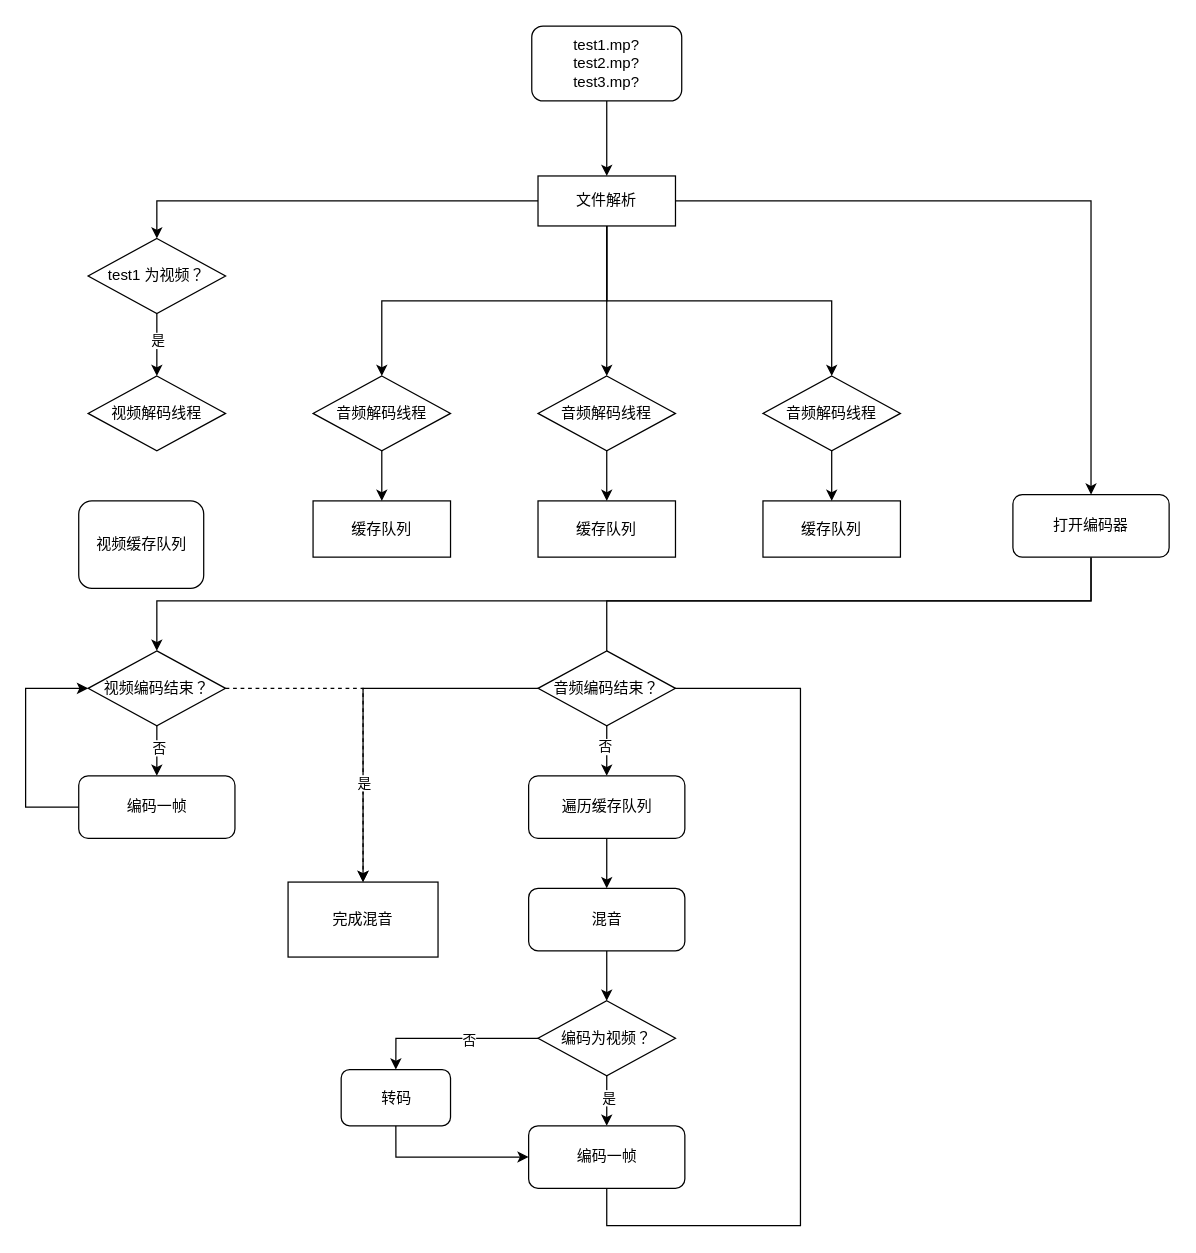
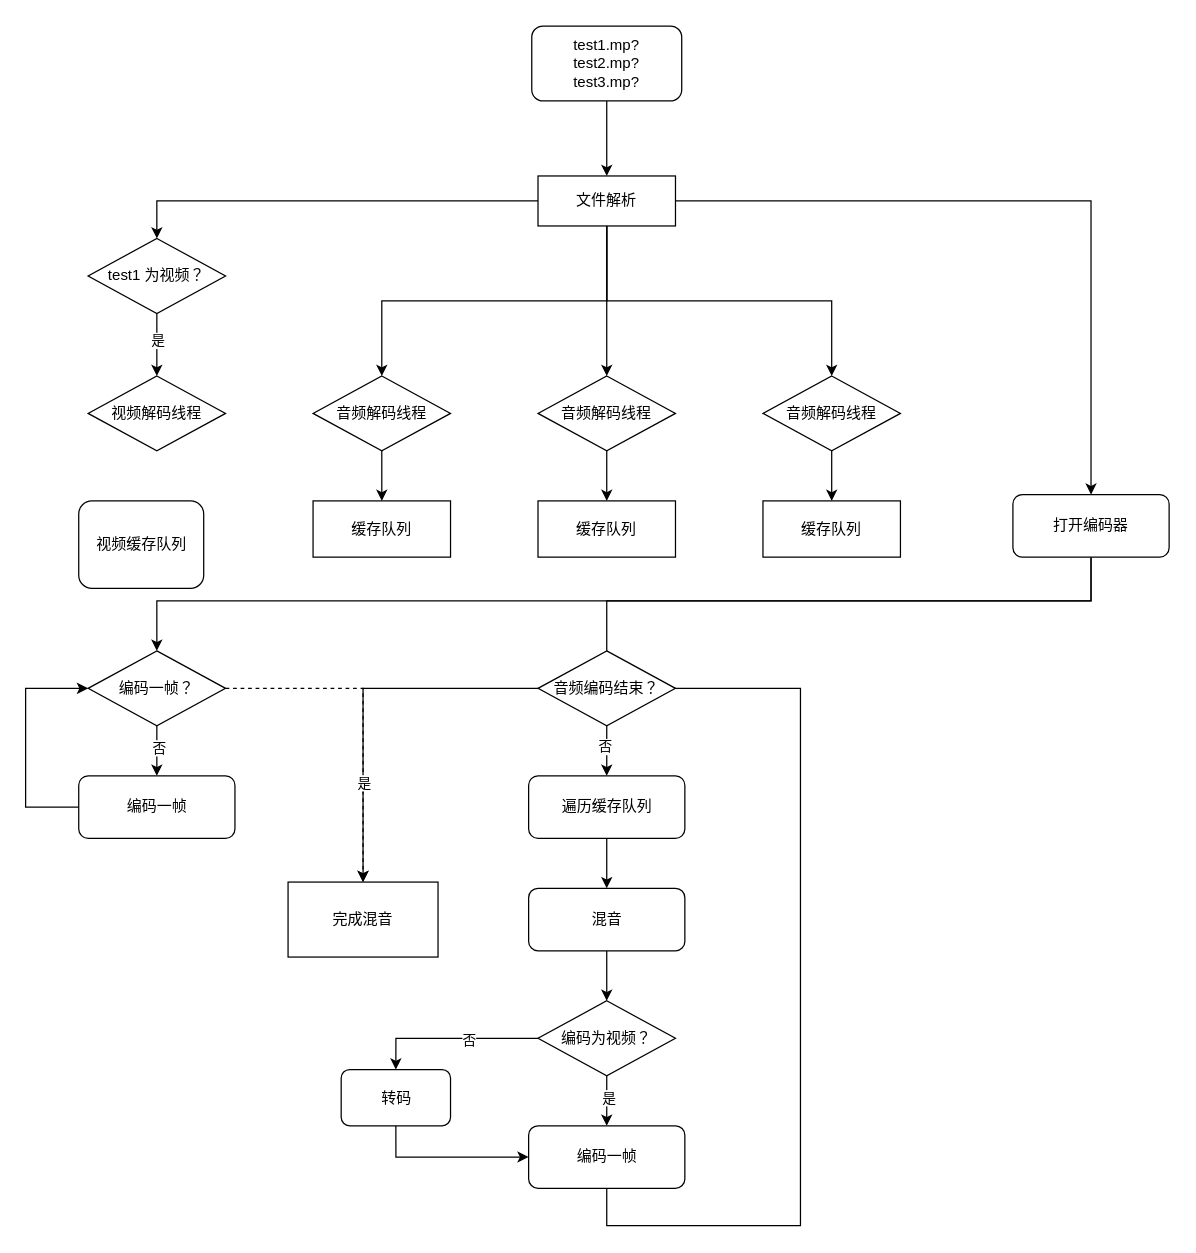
(157, 688) -> (157, 688)
